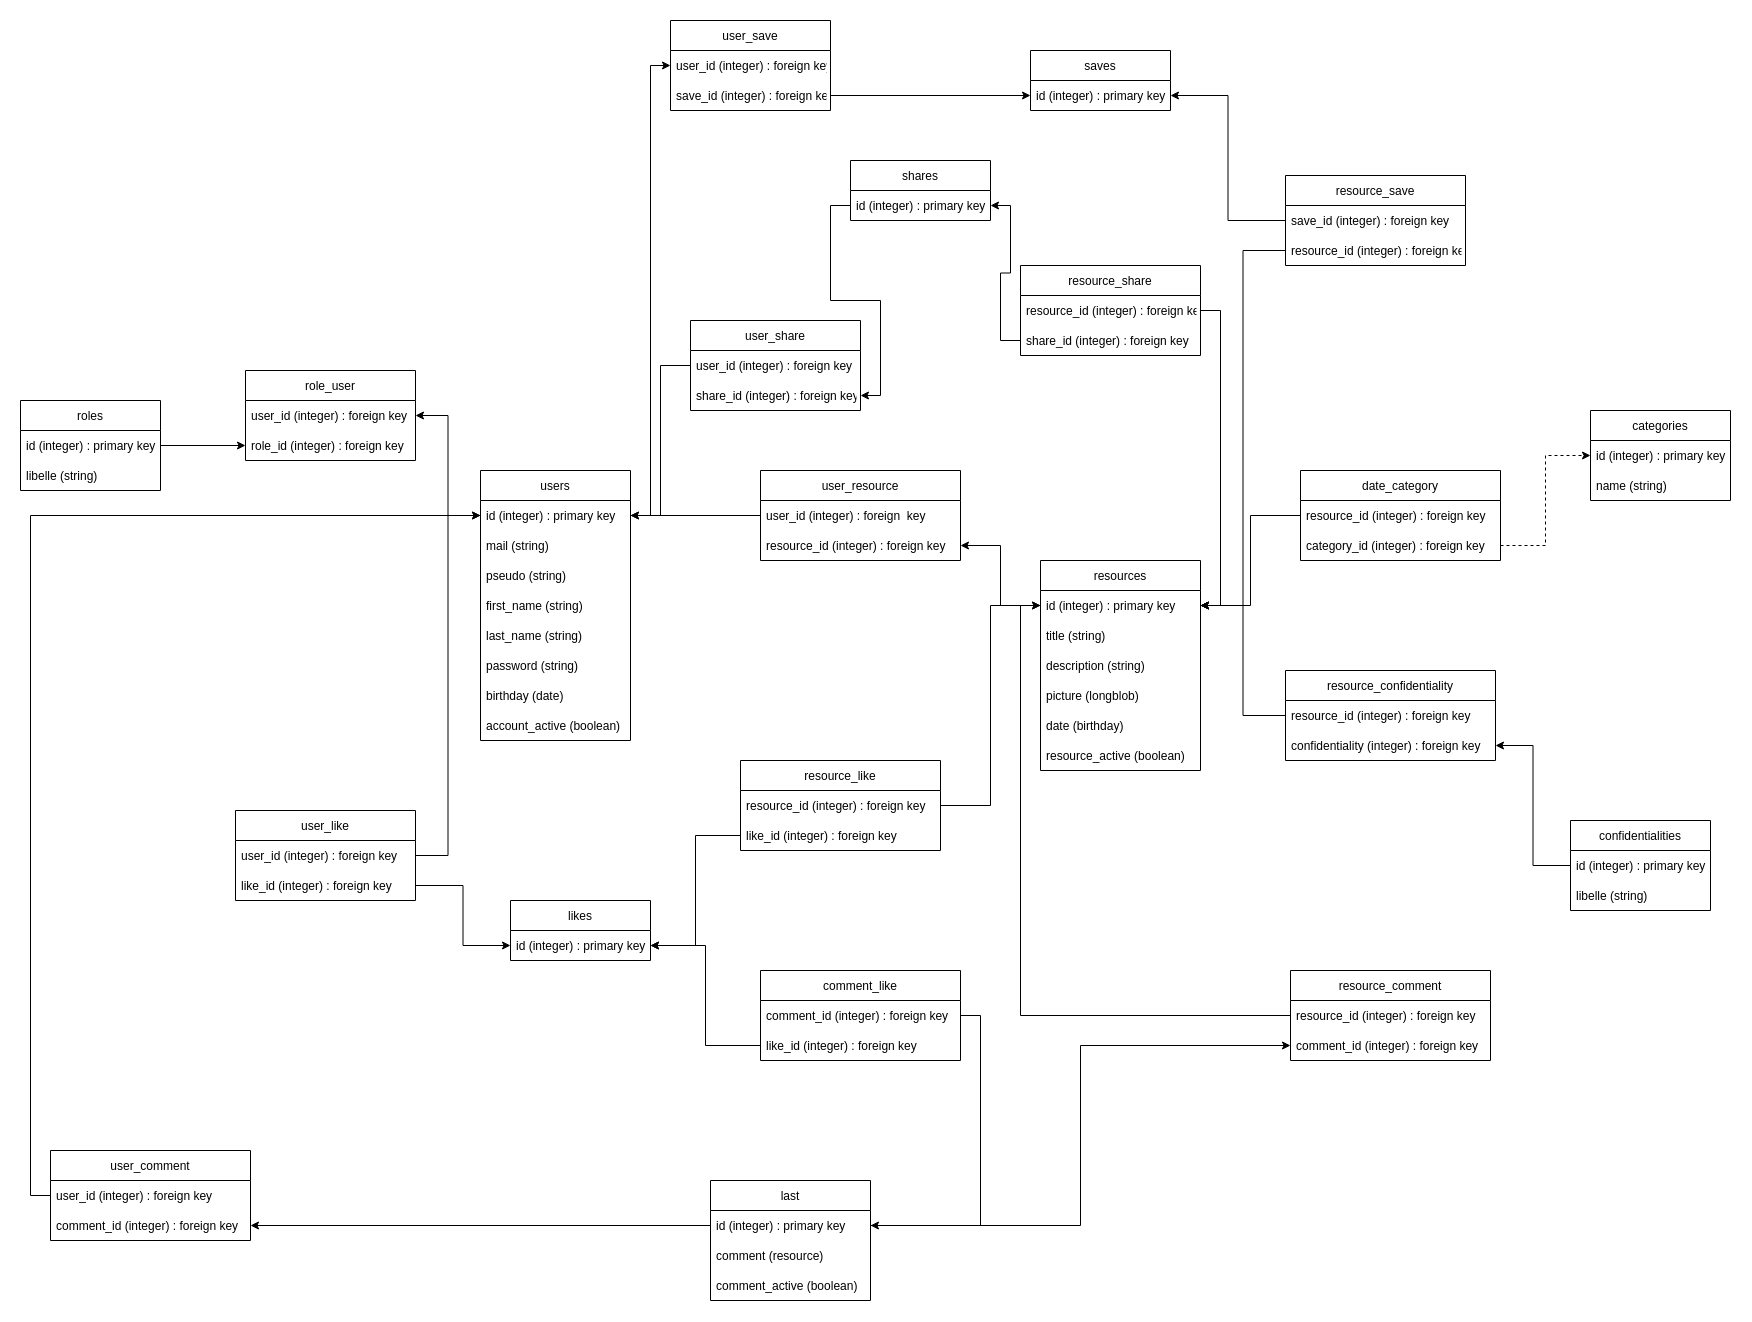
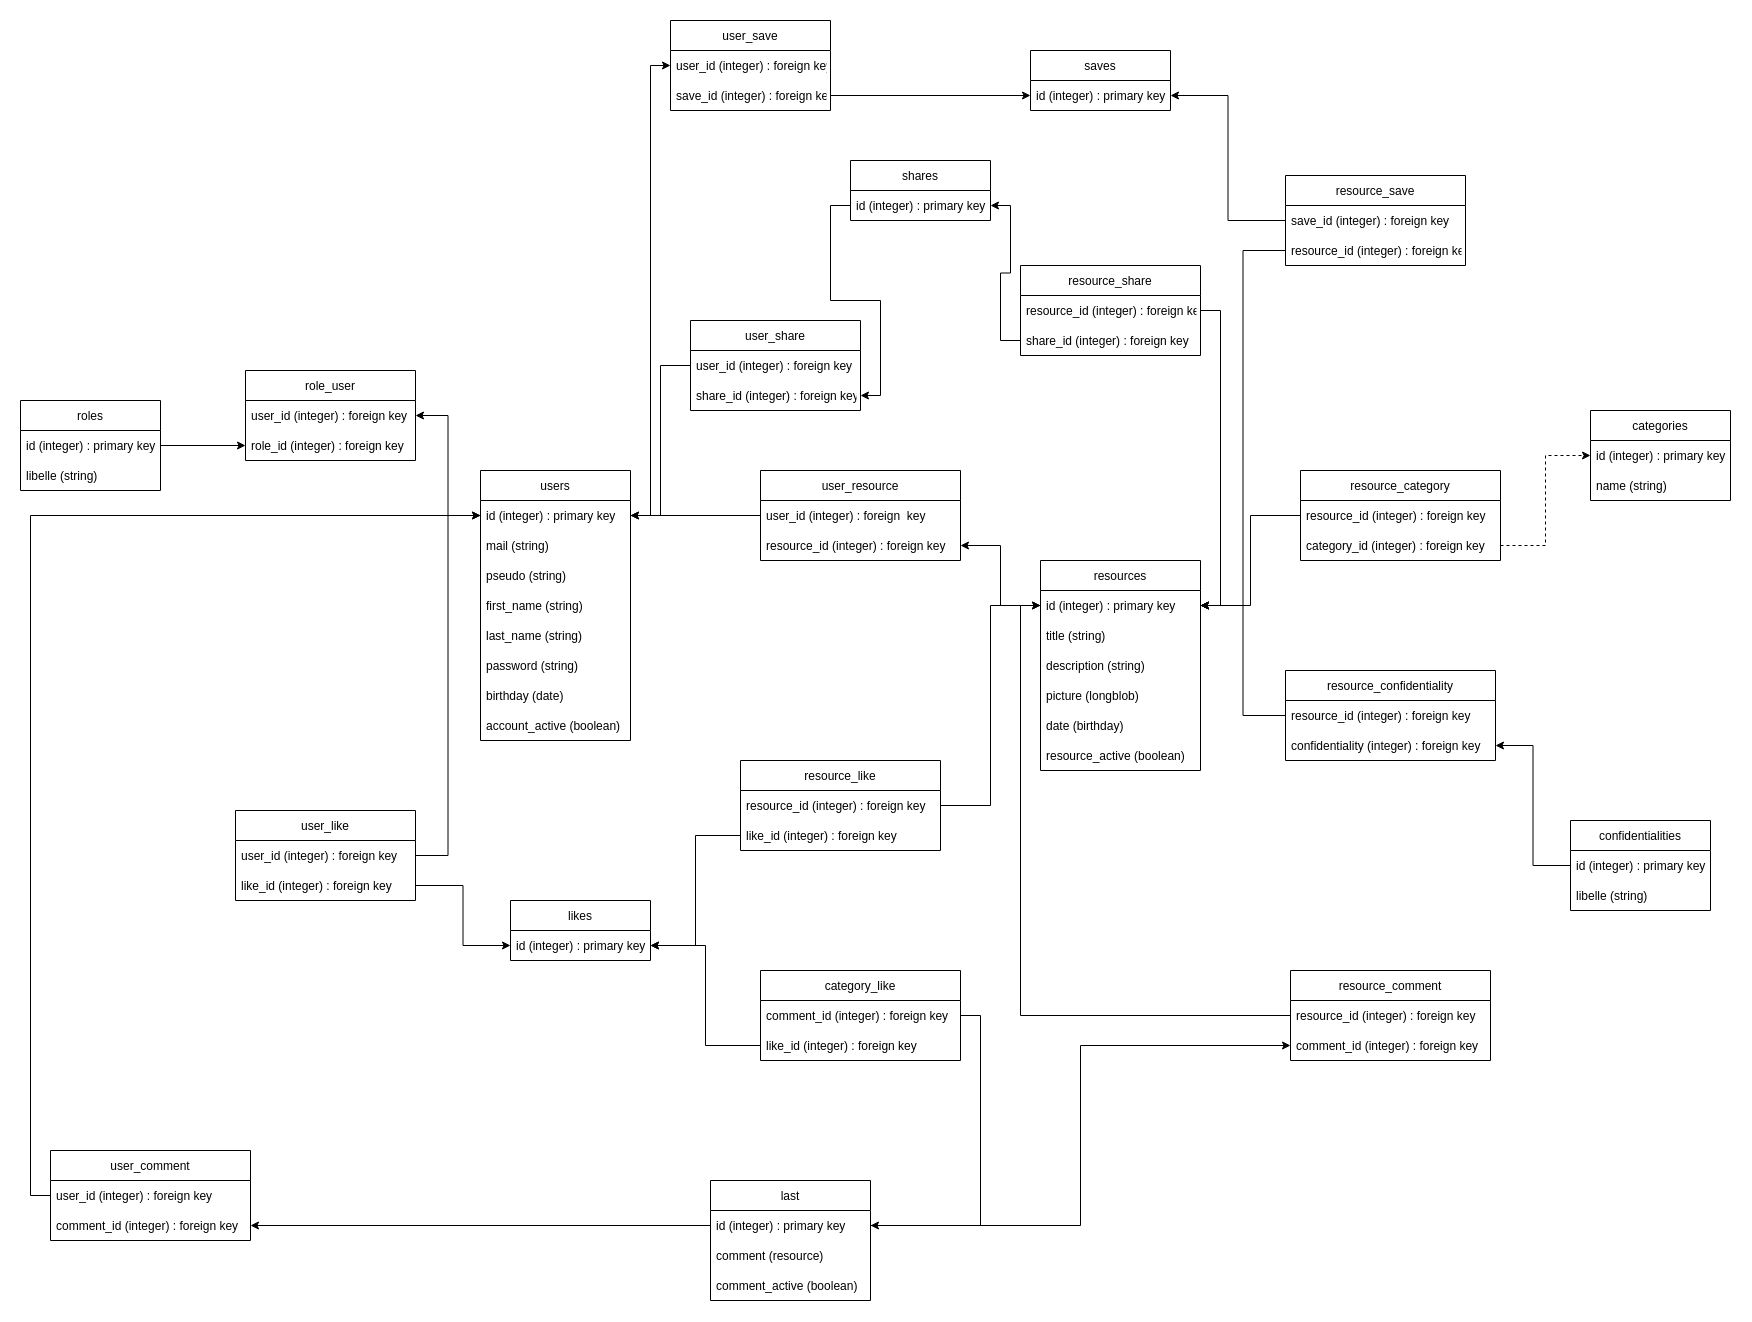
(1400, 486) -> (1400, 486)
(860, 986) -> (860, 986)
